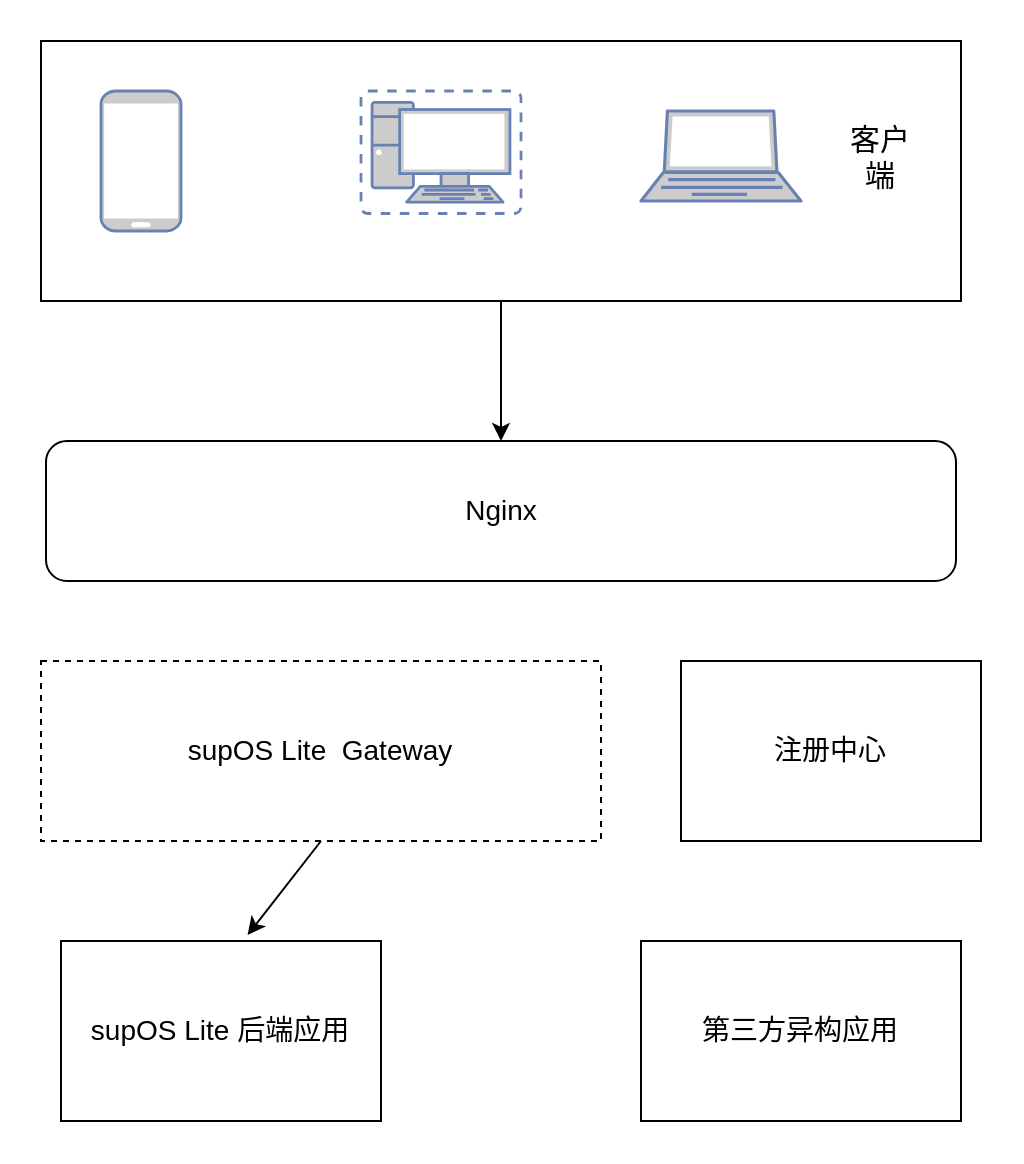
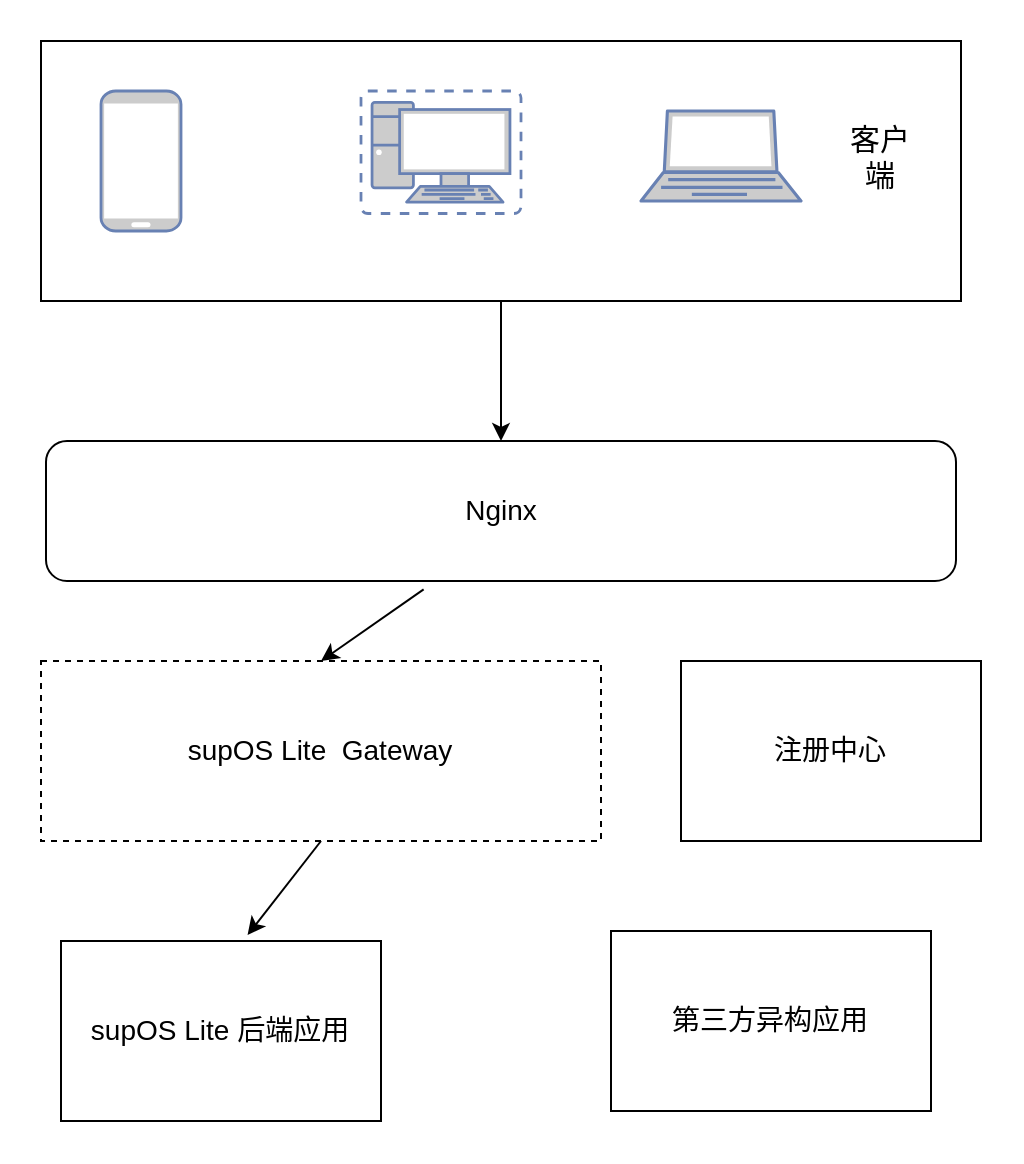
none -> (378, 622)
(801, 1031) -> (771, 1021)
